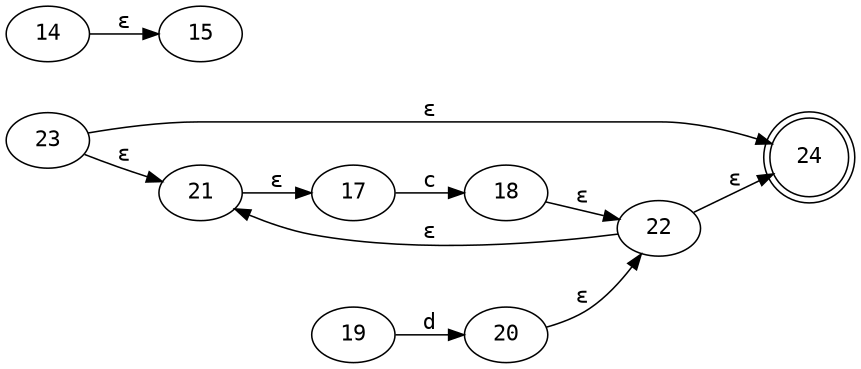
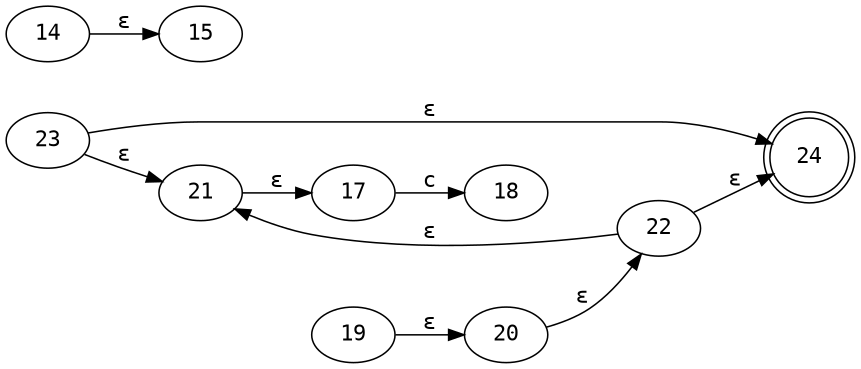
(575, 209) -> none
(430, 323) -> (430, 323)
